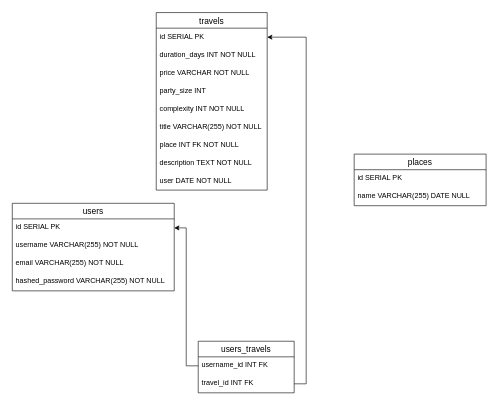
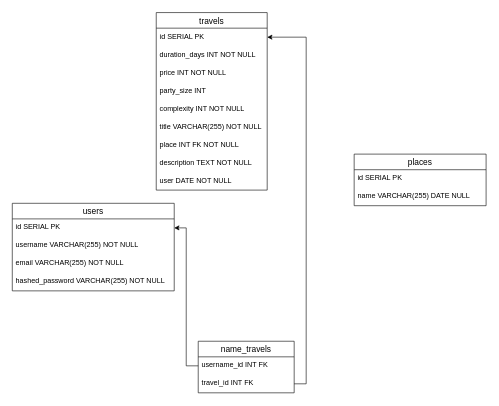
(200, 72) -> (192, 72)
(246, 349) -> (246, 349)
